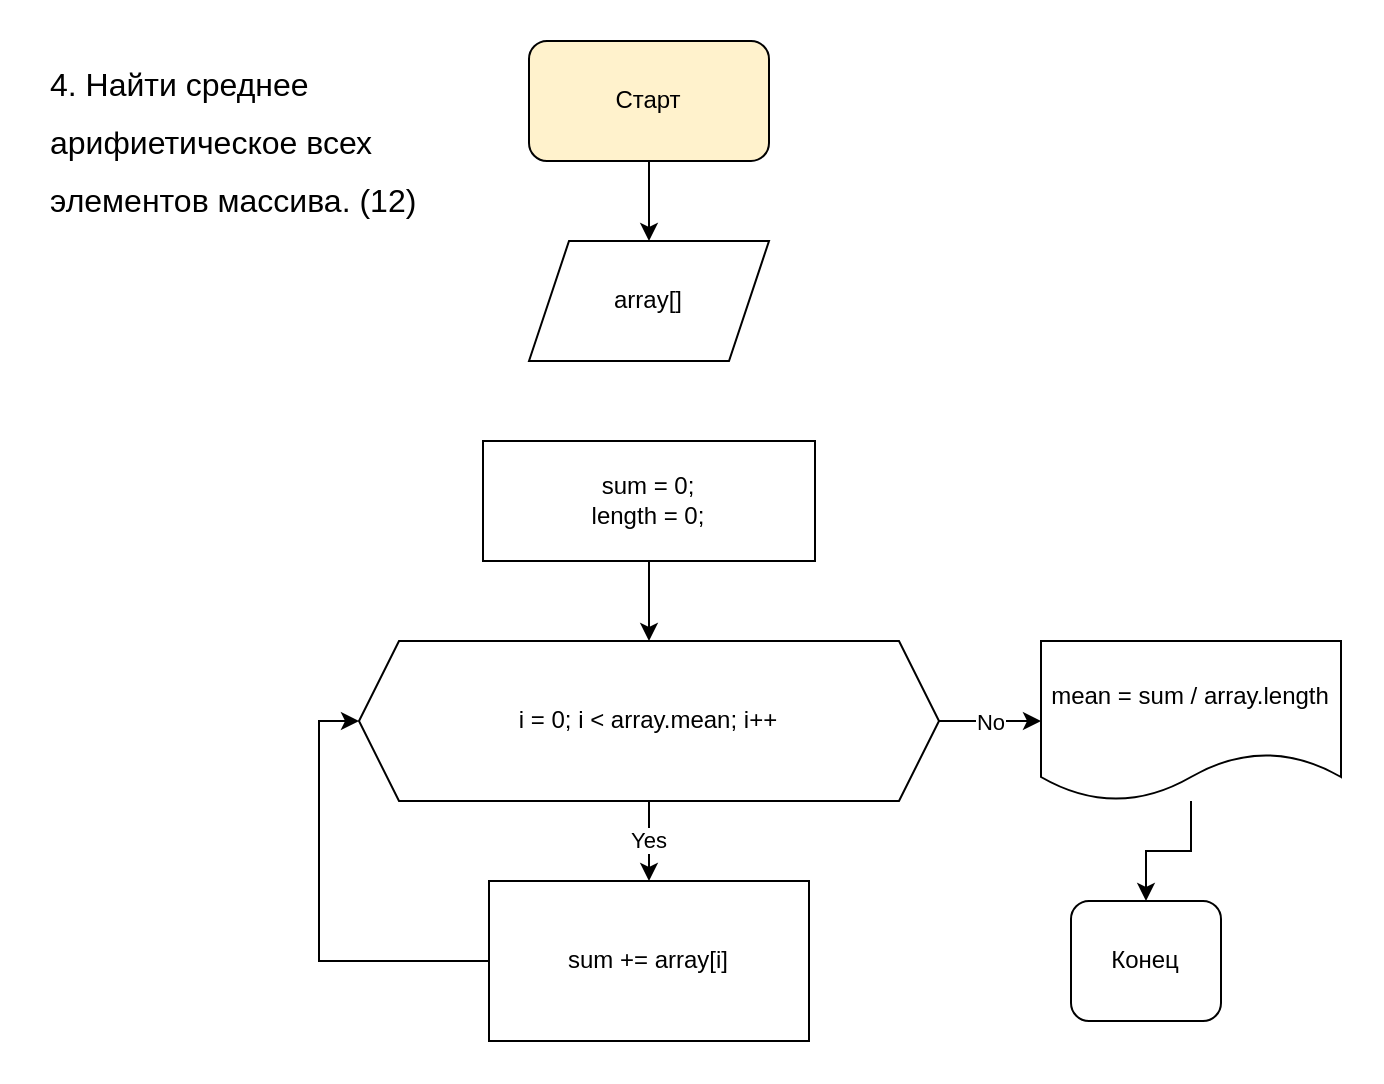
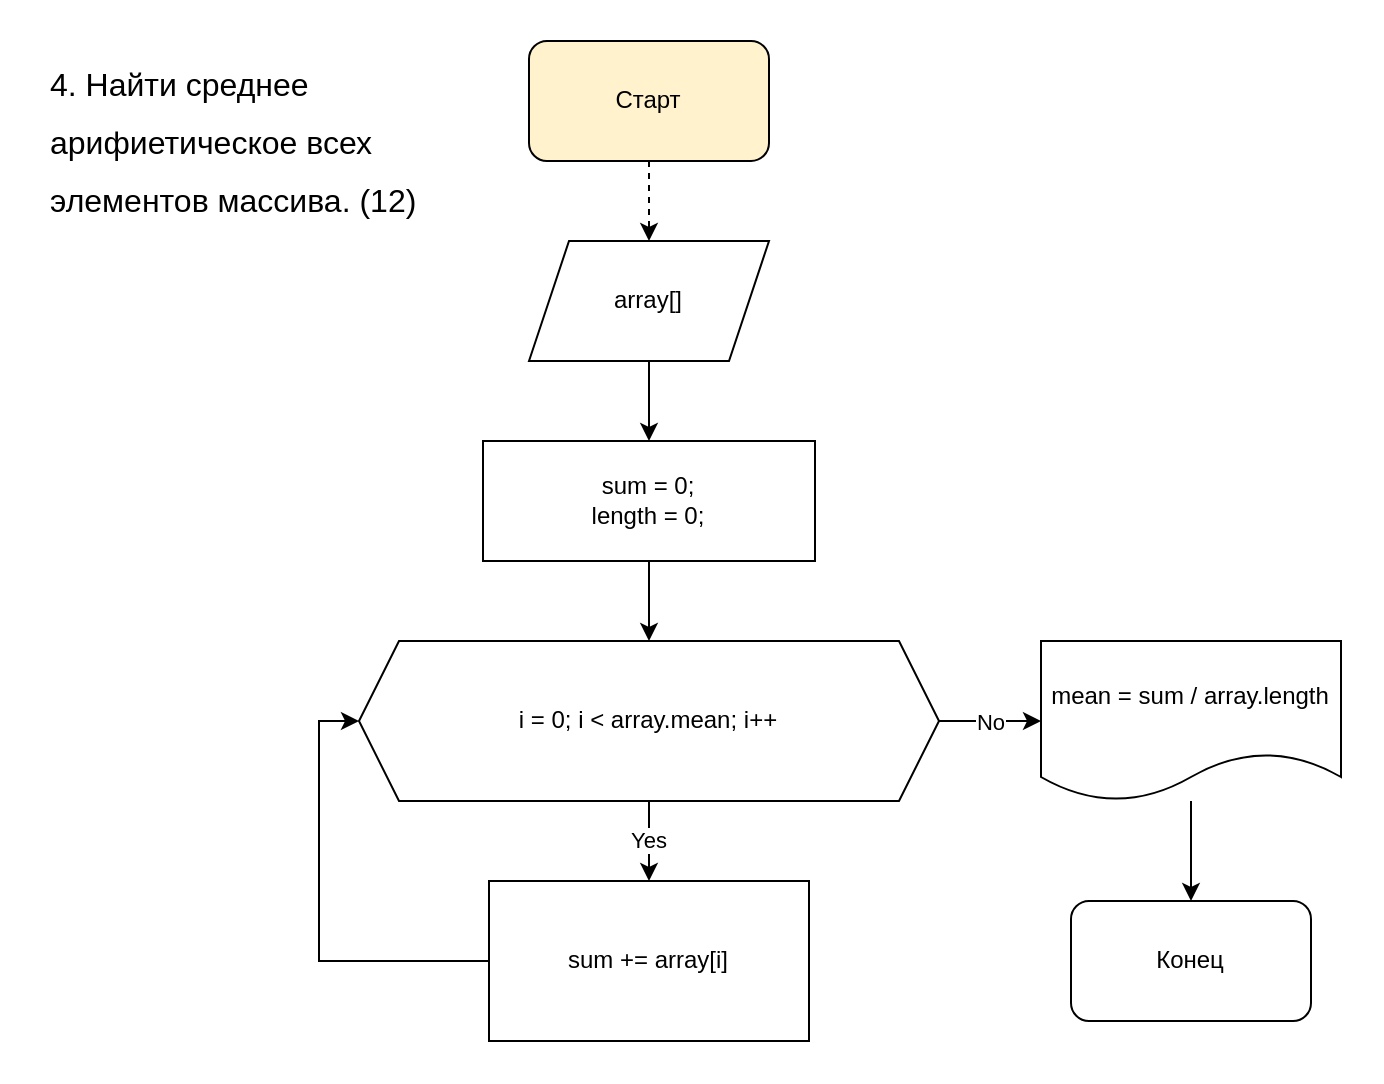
(649, 193) -> (649, 193)
none -> (649, 394)
(1146, 961) -> (1191, 961)
